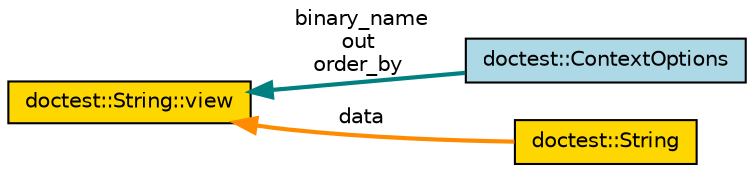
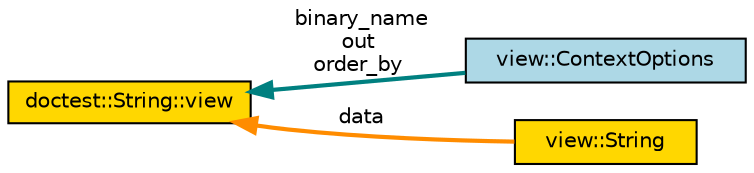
(606, 61) -> (606, 61)
(606, 142) -> (606, 142)
